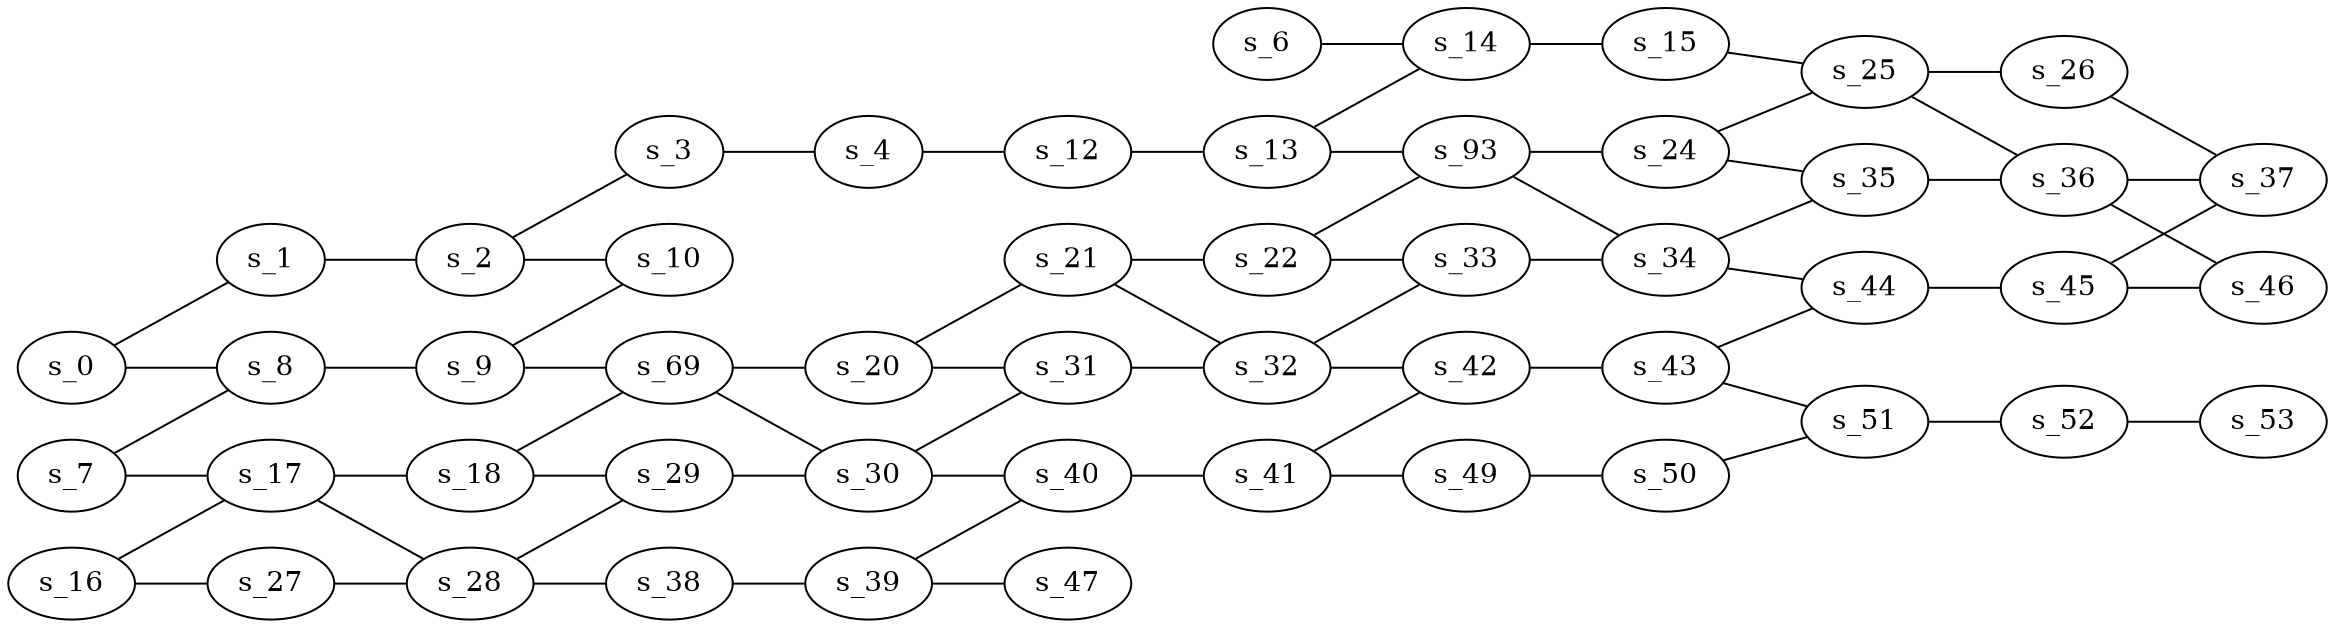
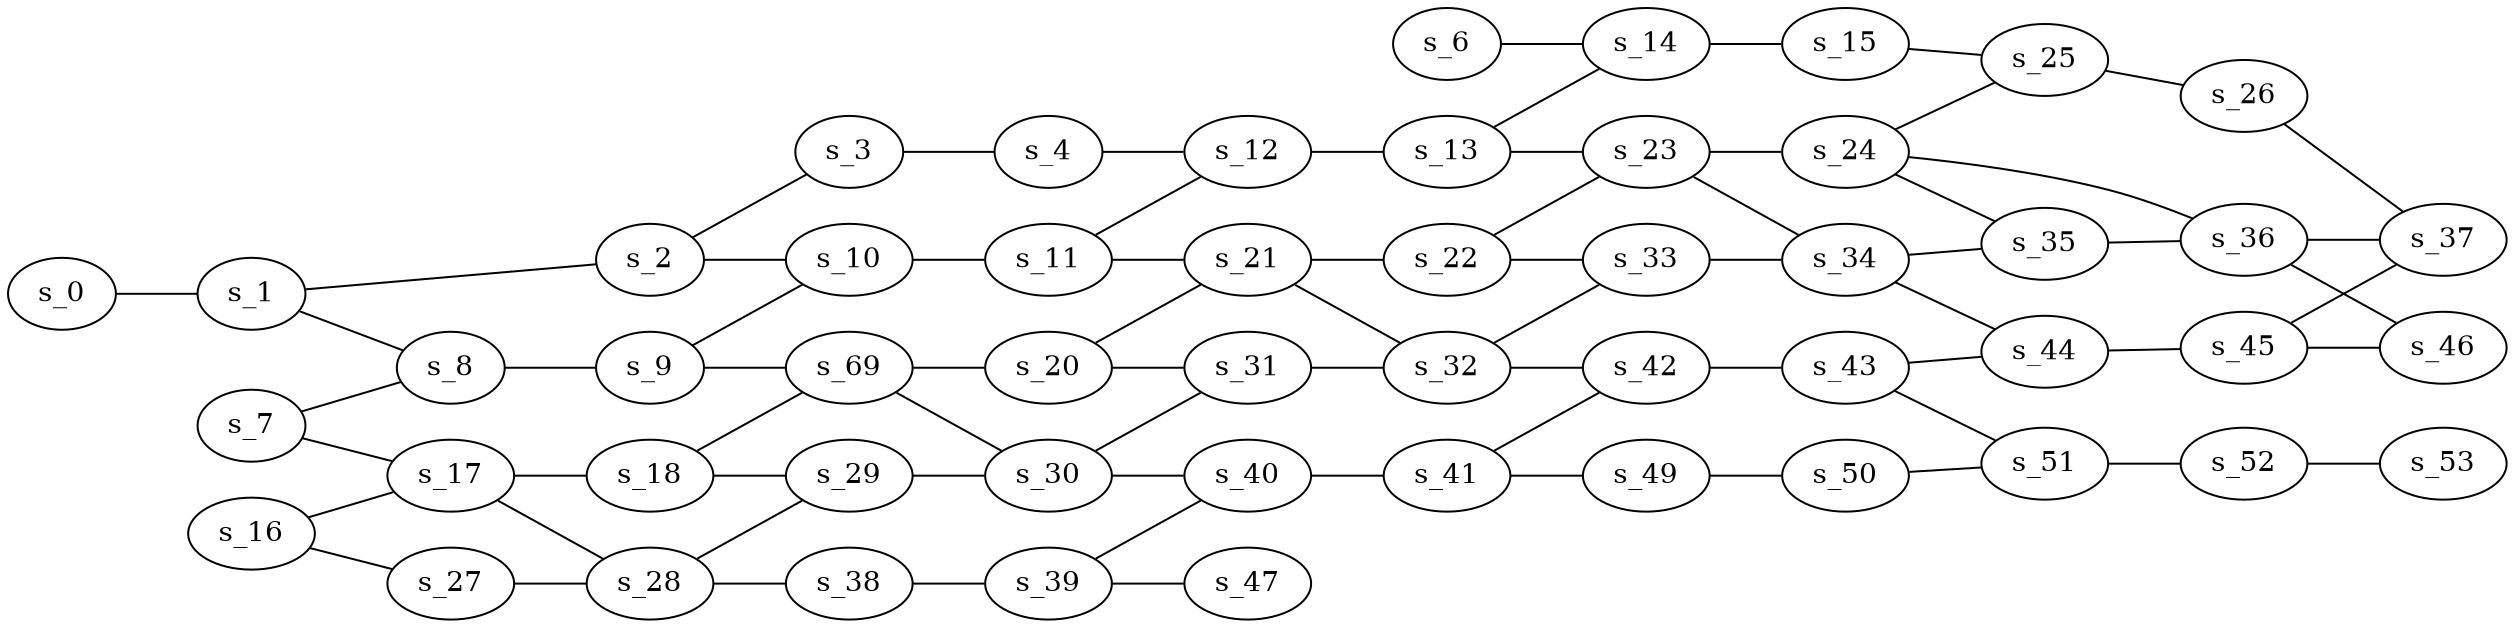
(1965, 126) -> (2053, 178)
(1466, 152) -> (1646, 152)
none -> (1049, 260)
(171, 368) -> (351, 331)
